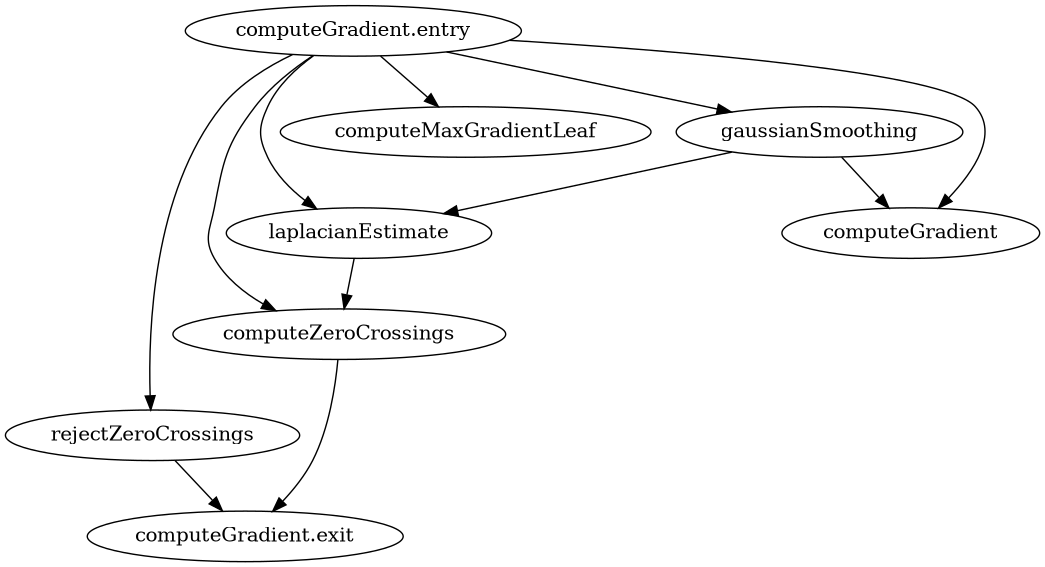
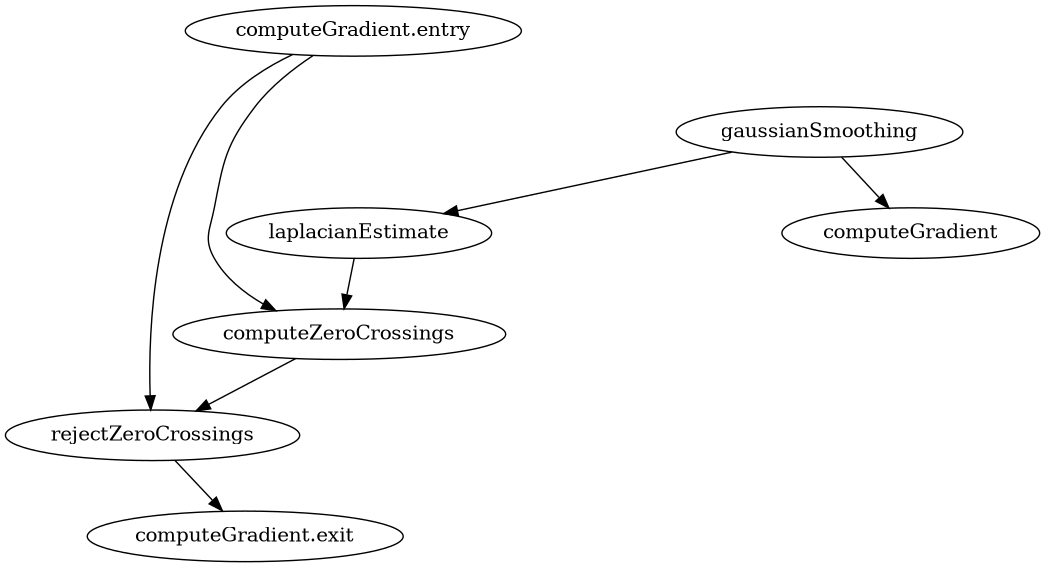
(797, 65) -> none
(582, 80) -> none
(261, 126) -> none
(466, 132) -> none
(323, 436) -> (252, 381)
